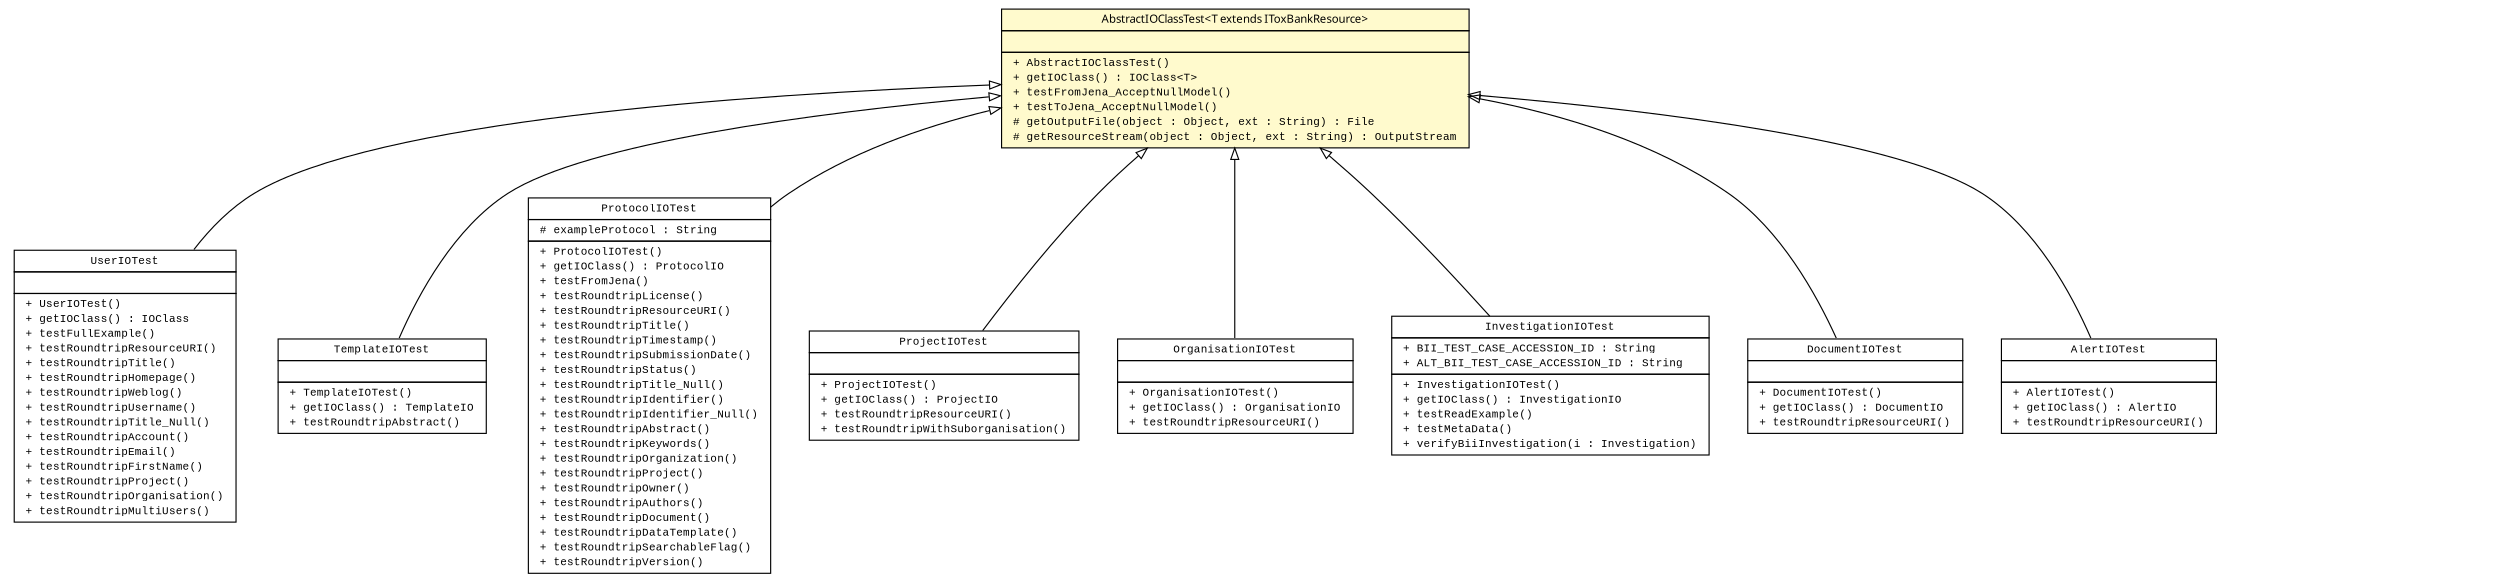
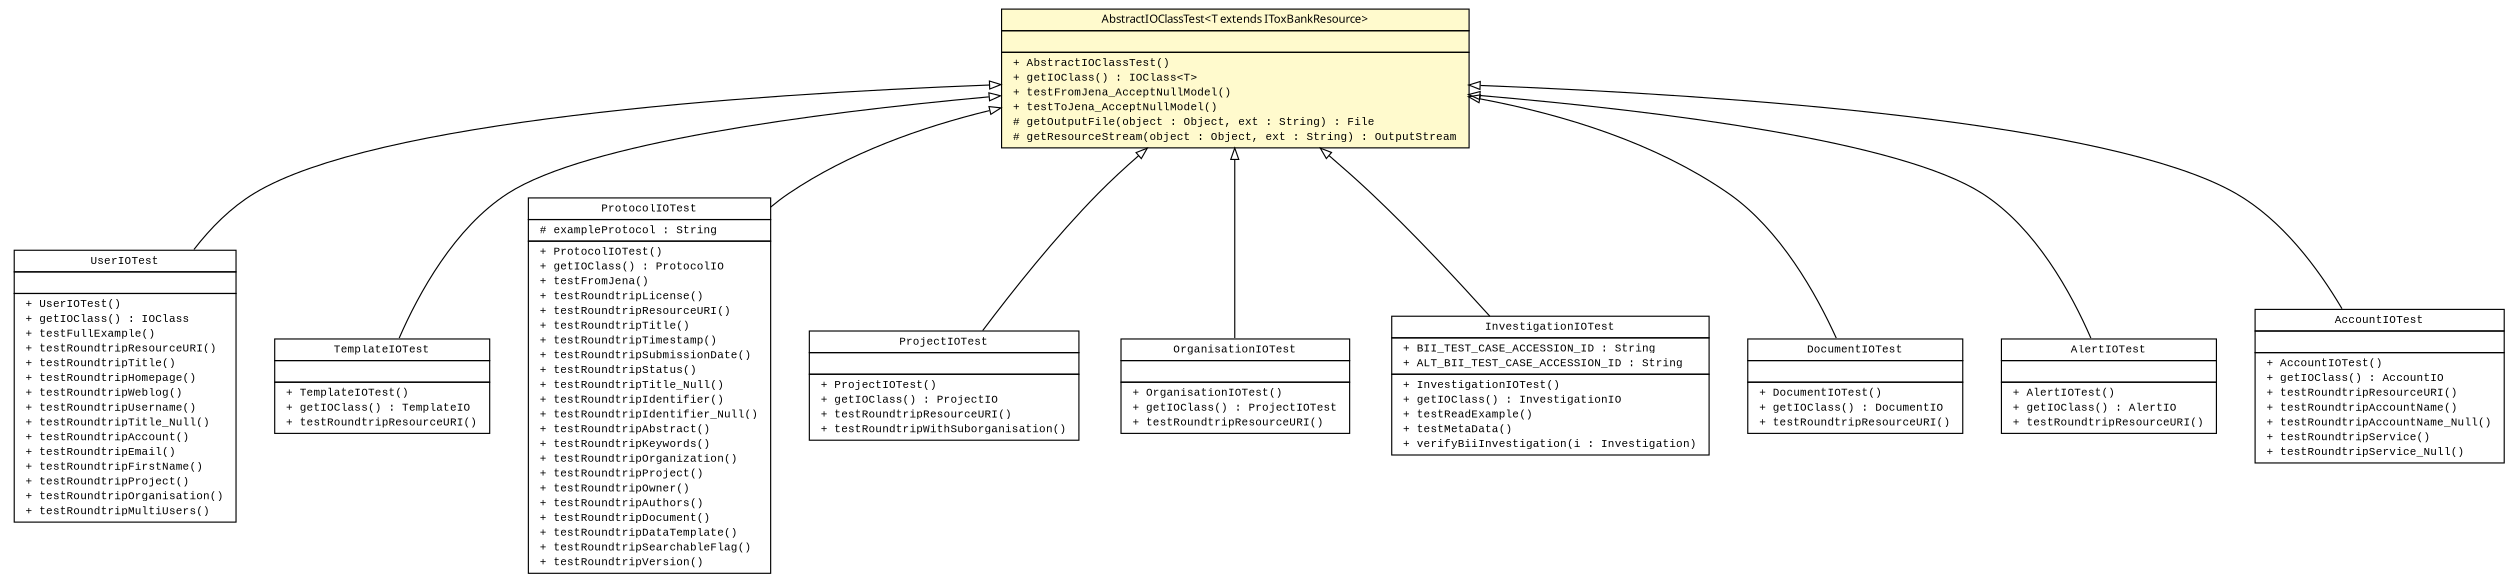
none -> (2379, 386)
(1235, 407) -> (1235, 407)
(375, 422) -> (382, 422)
